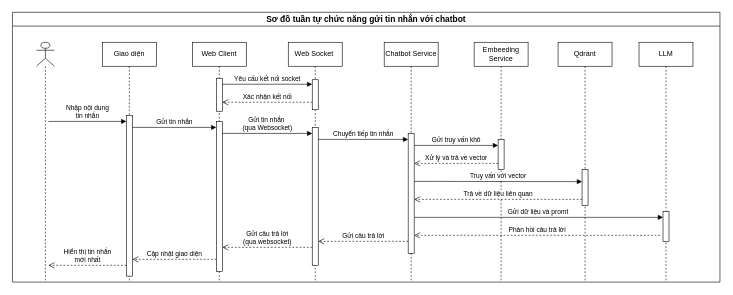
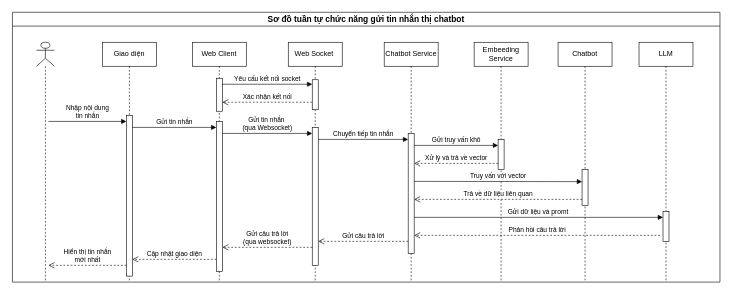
(366, 20) -> (366, 20)
(585, 54) -> (585, 54)
